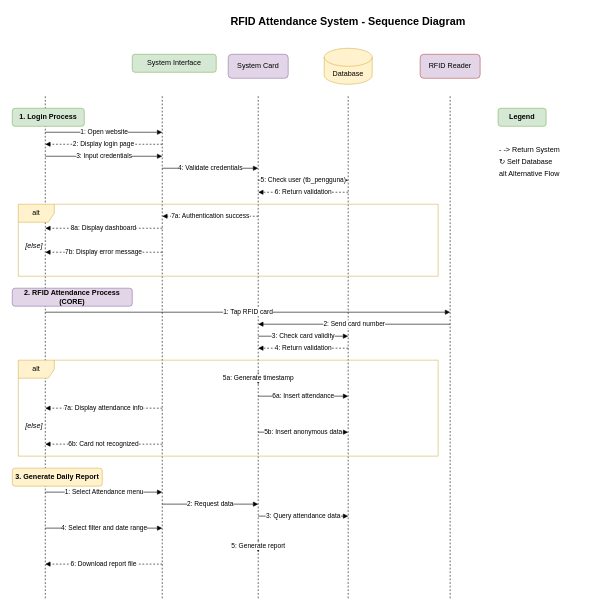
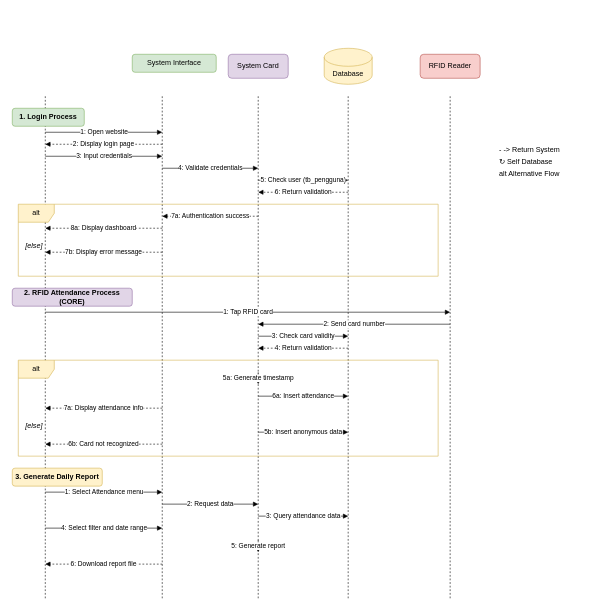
(348, 21) -> none
(450, 66) -> (450, 66)
(522, 117) -> none
